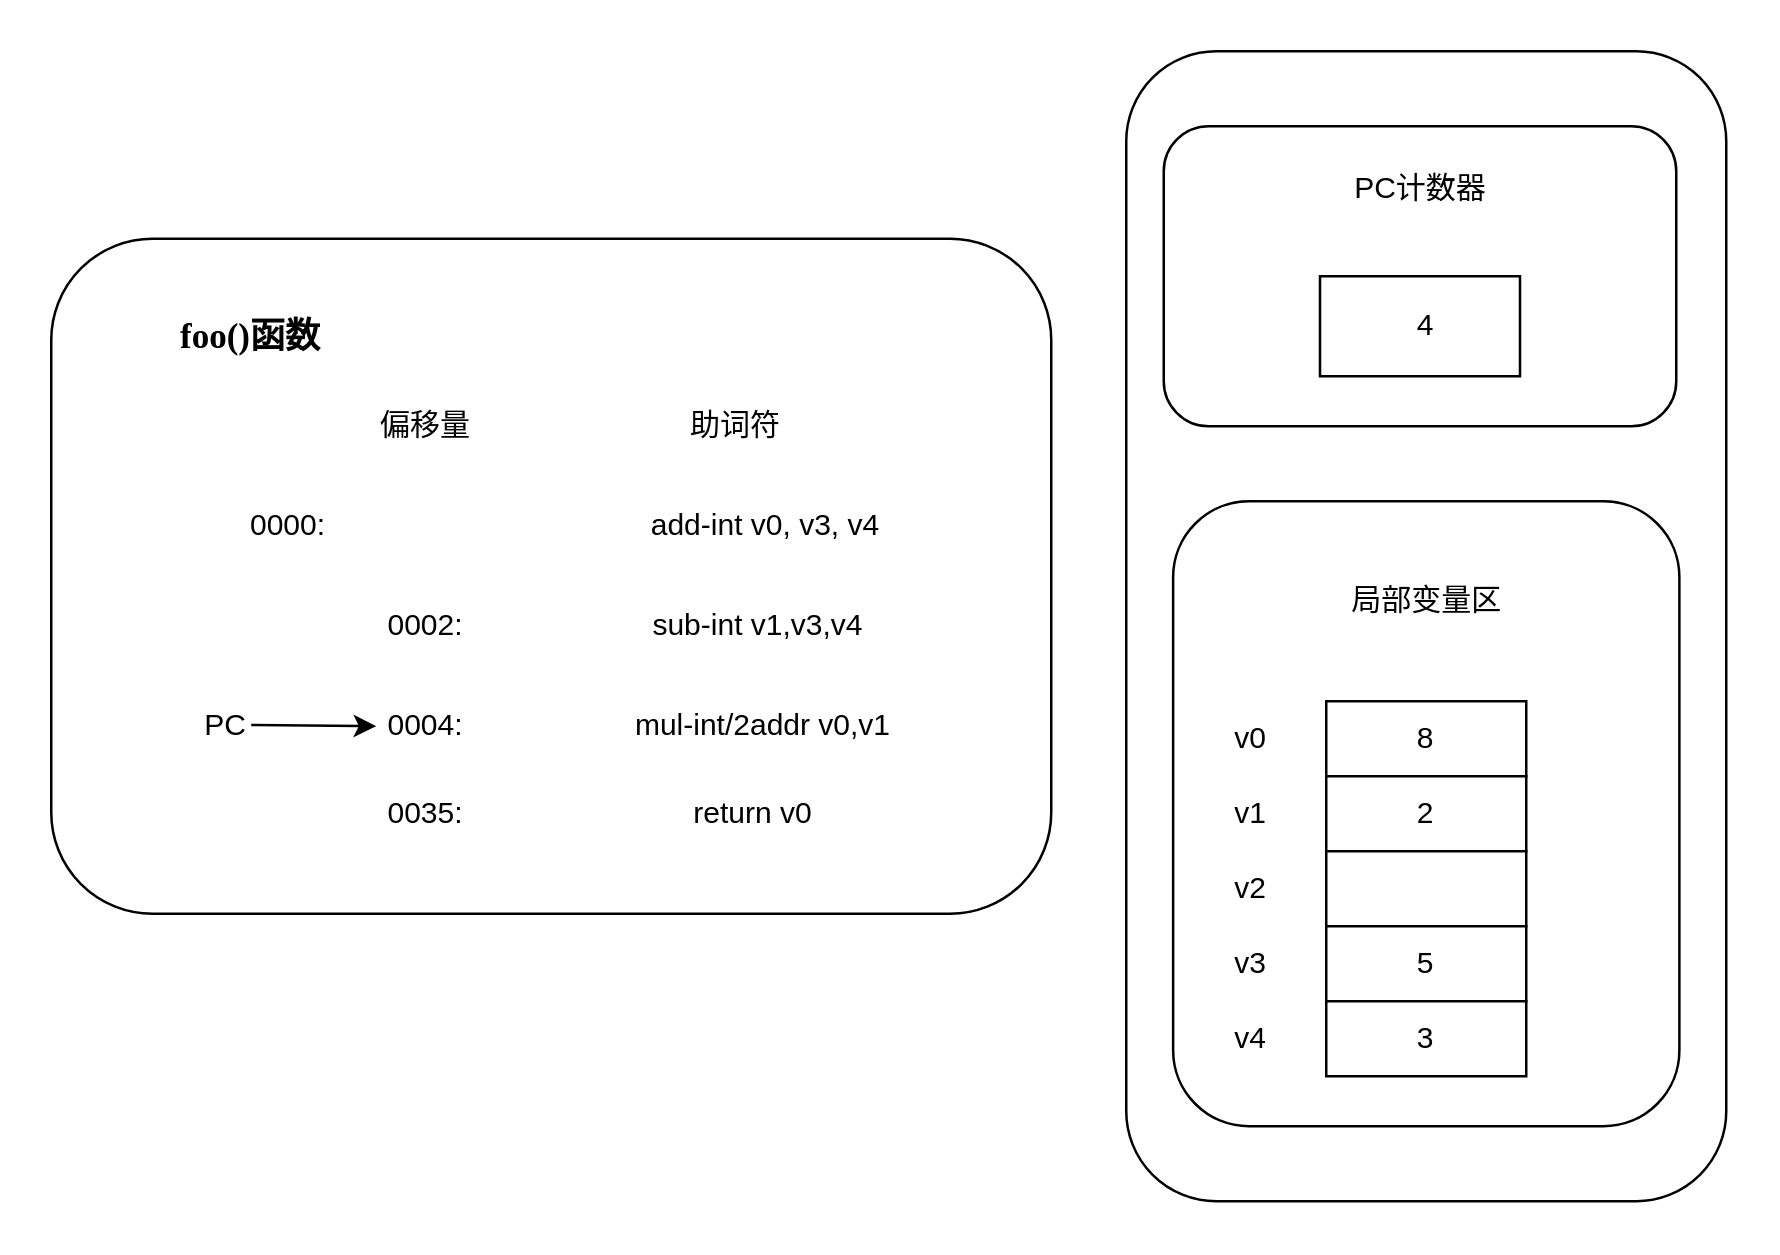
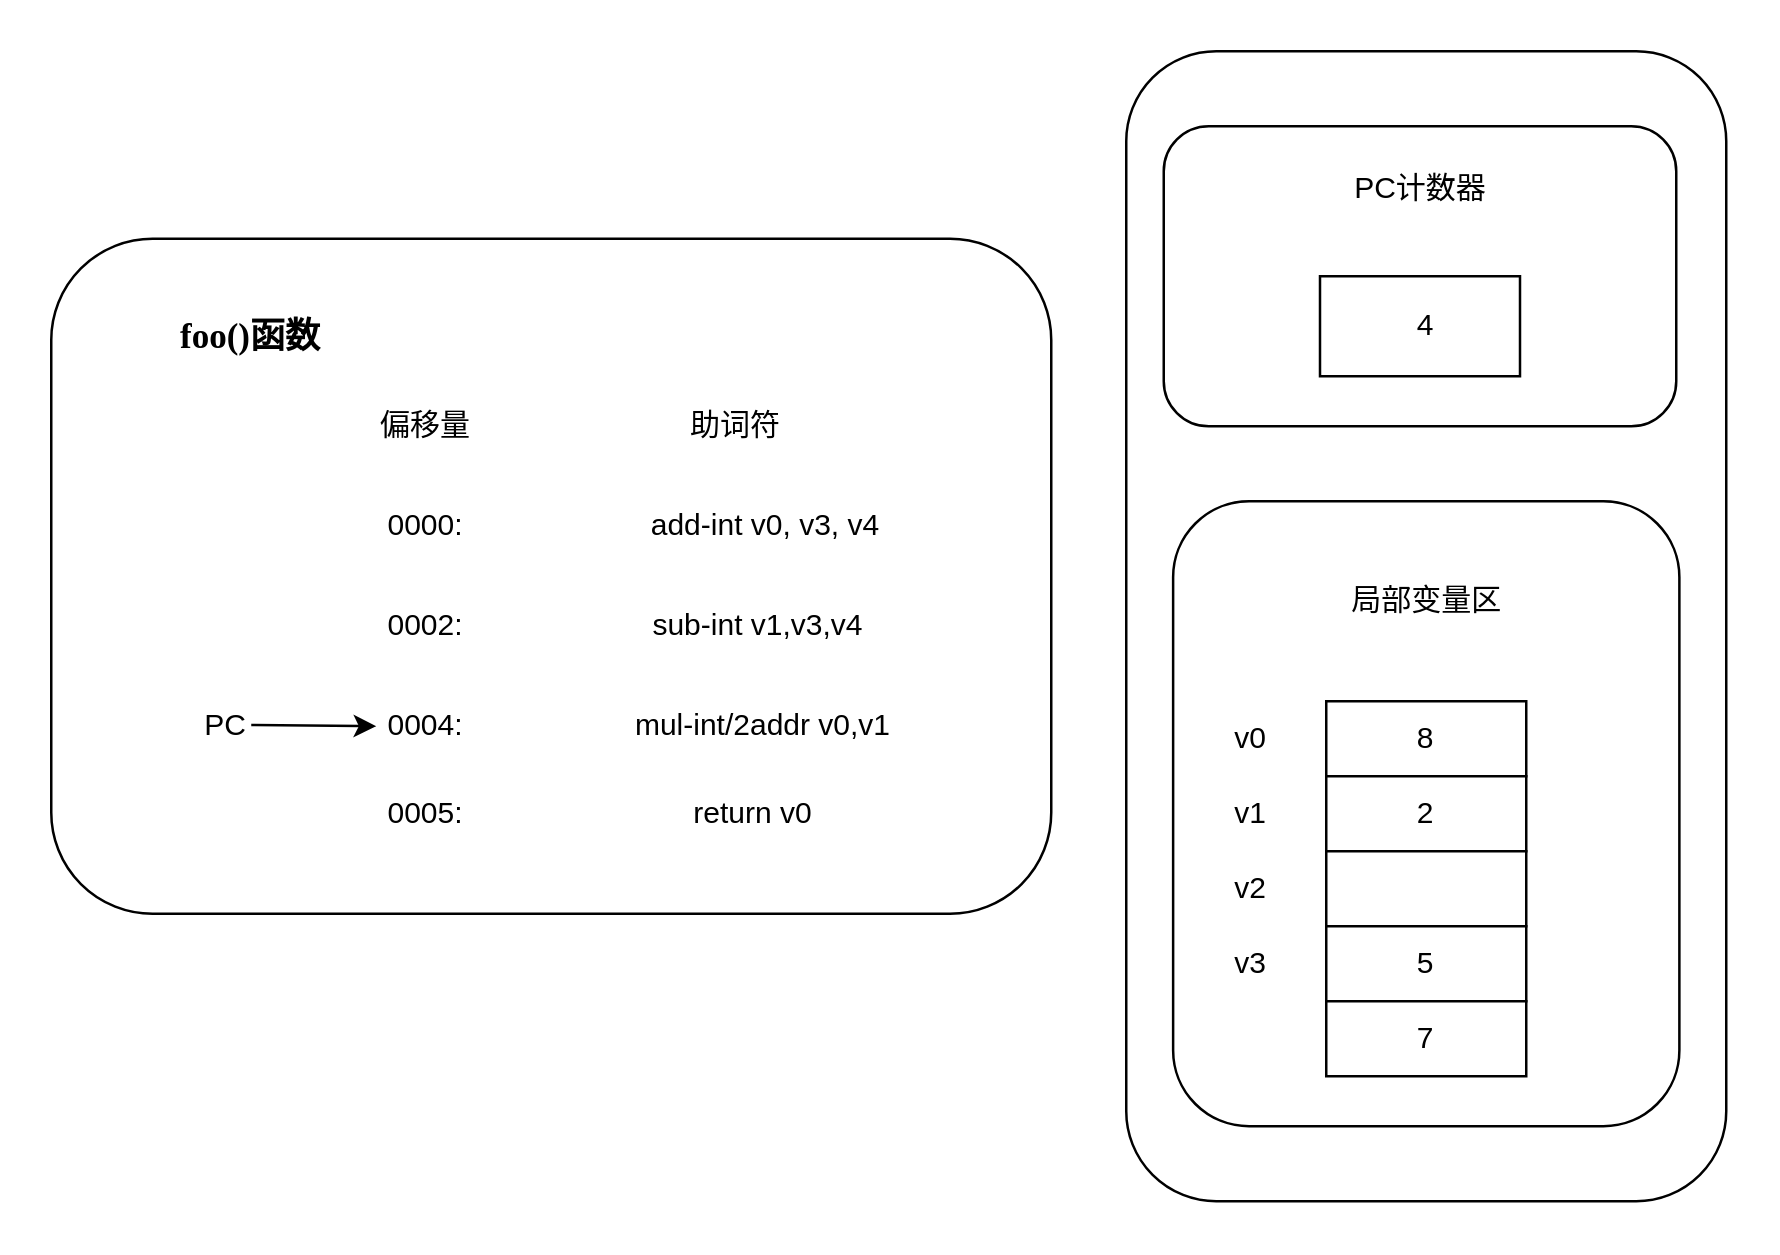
(289, 526) -> (426, 526)
(426, 814) -> (426, 814)
(1251, 1039) -> none
(1426, 1039) -> (1426, 1039)
